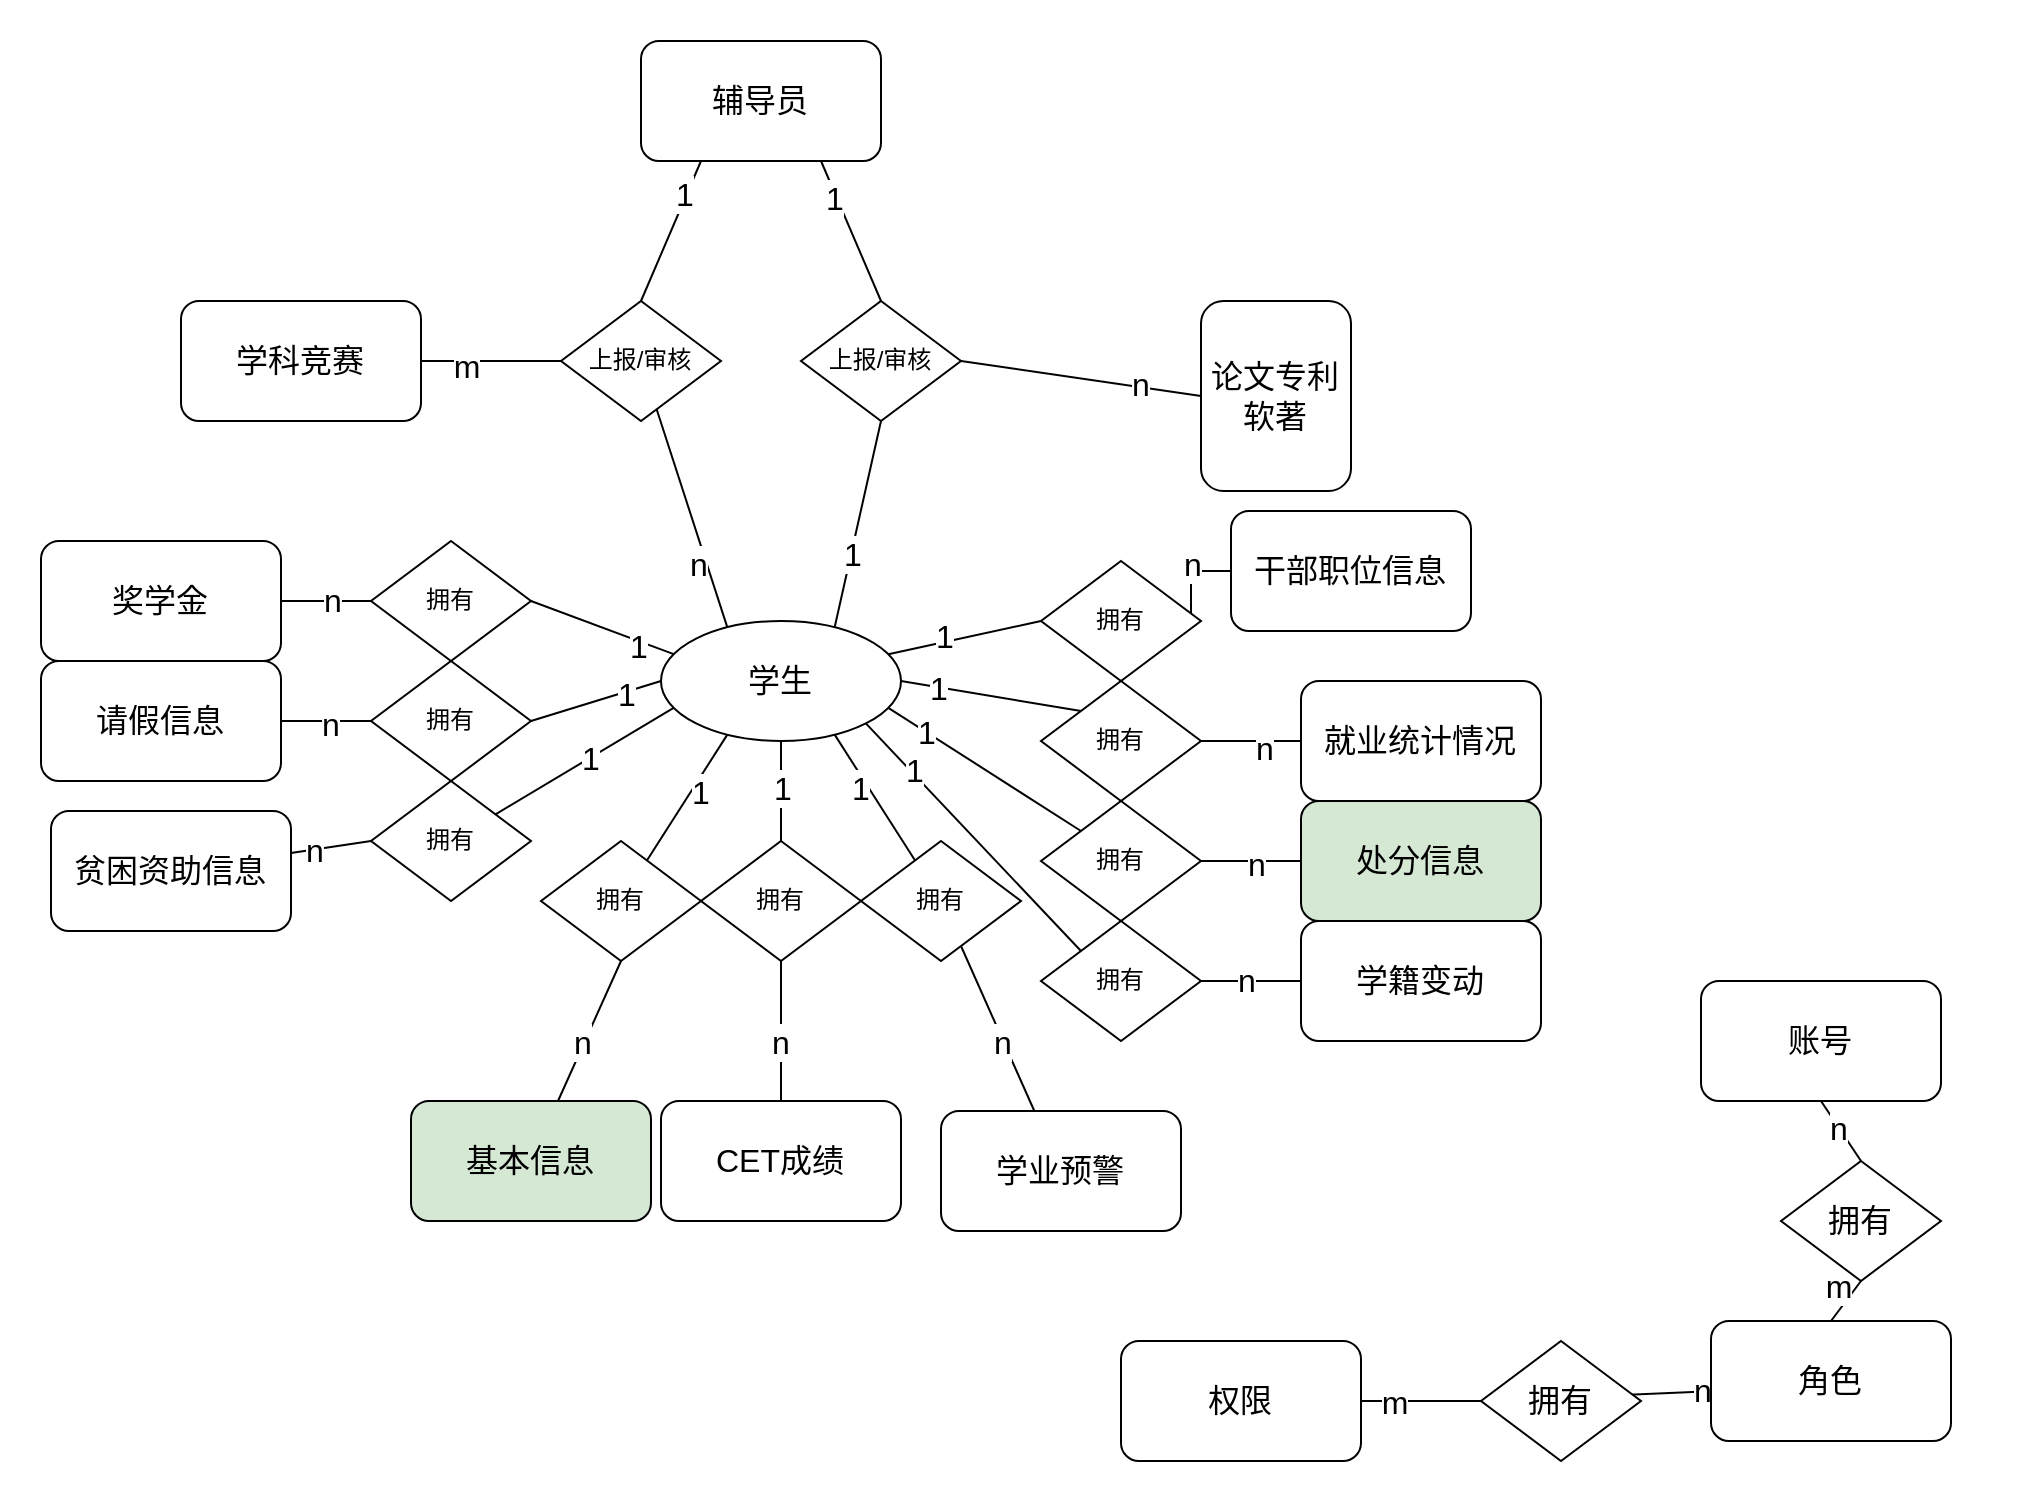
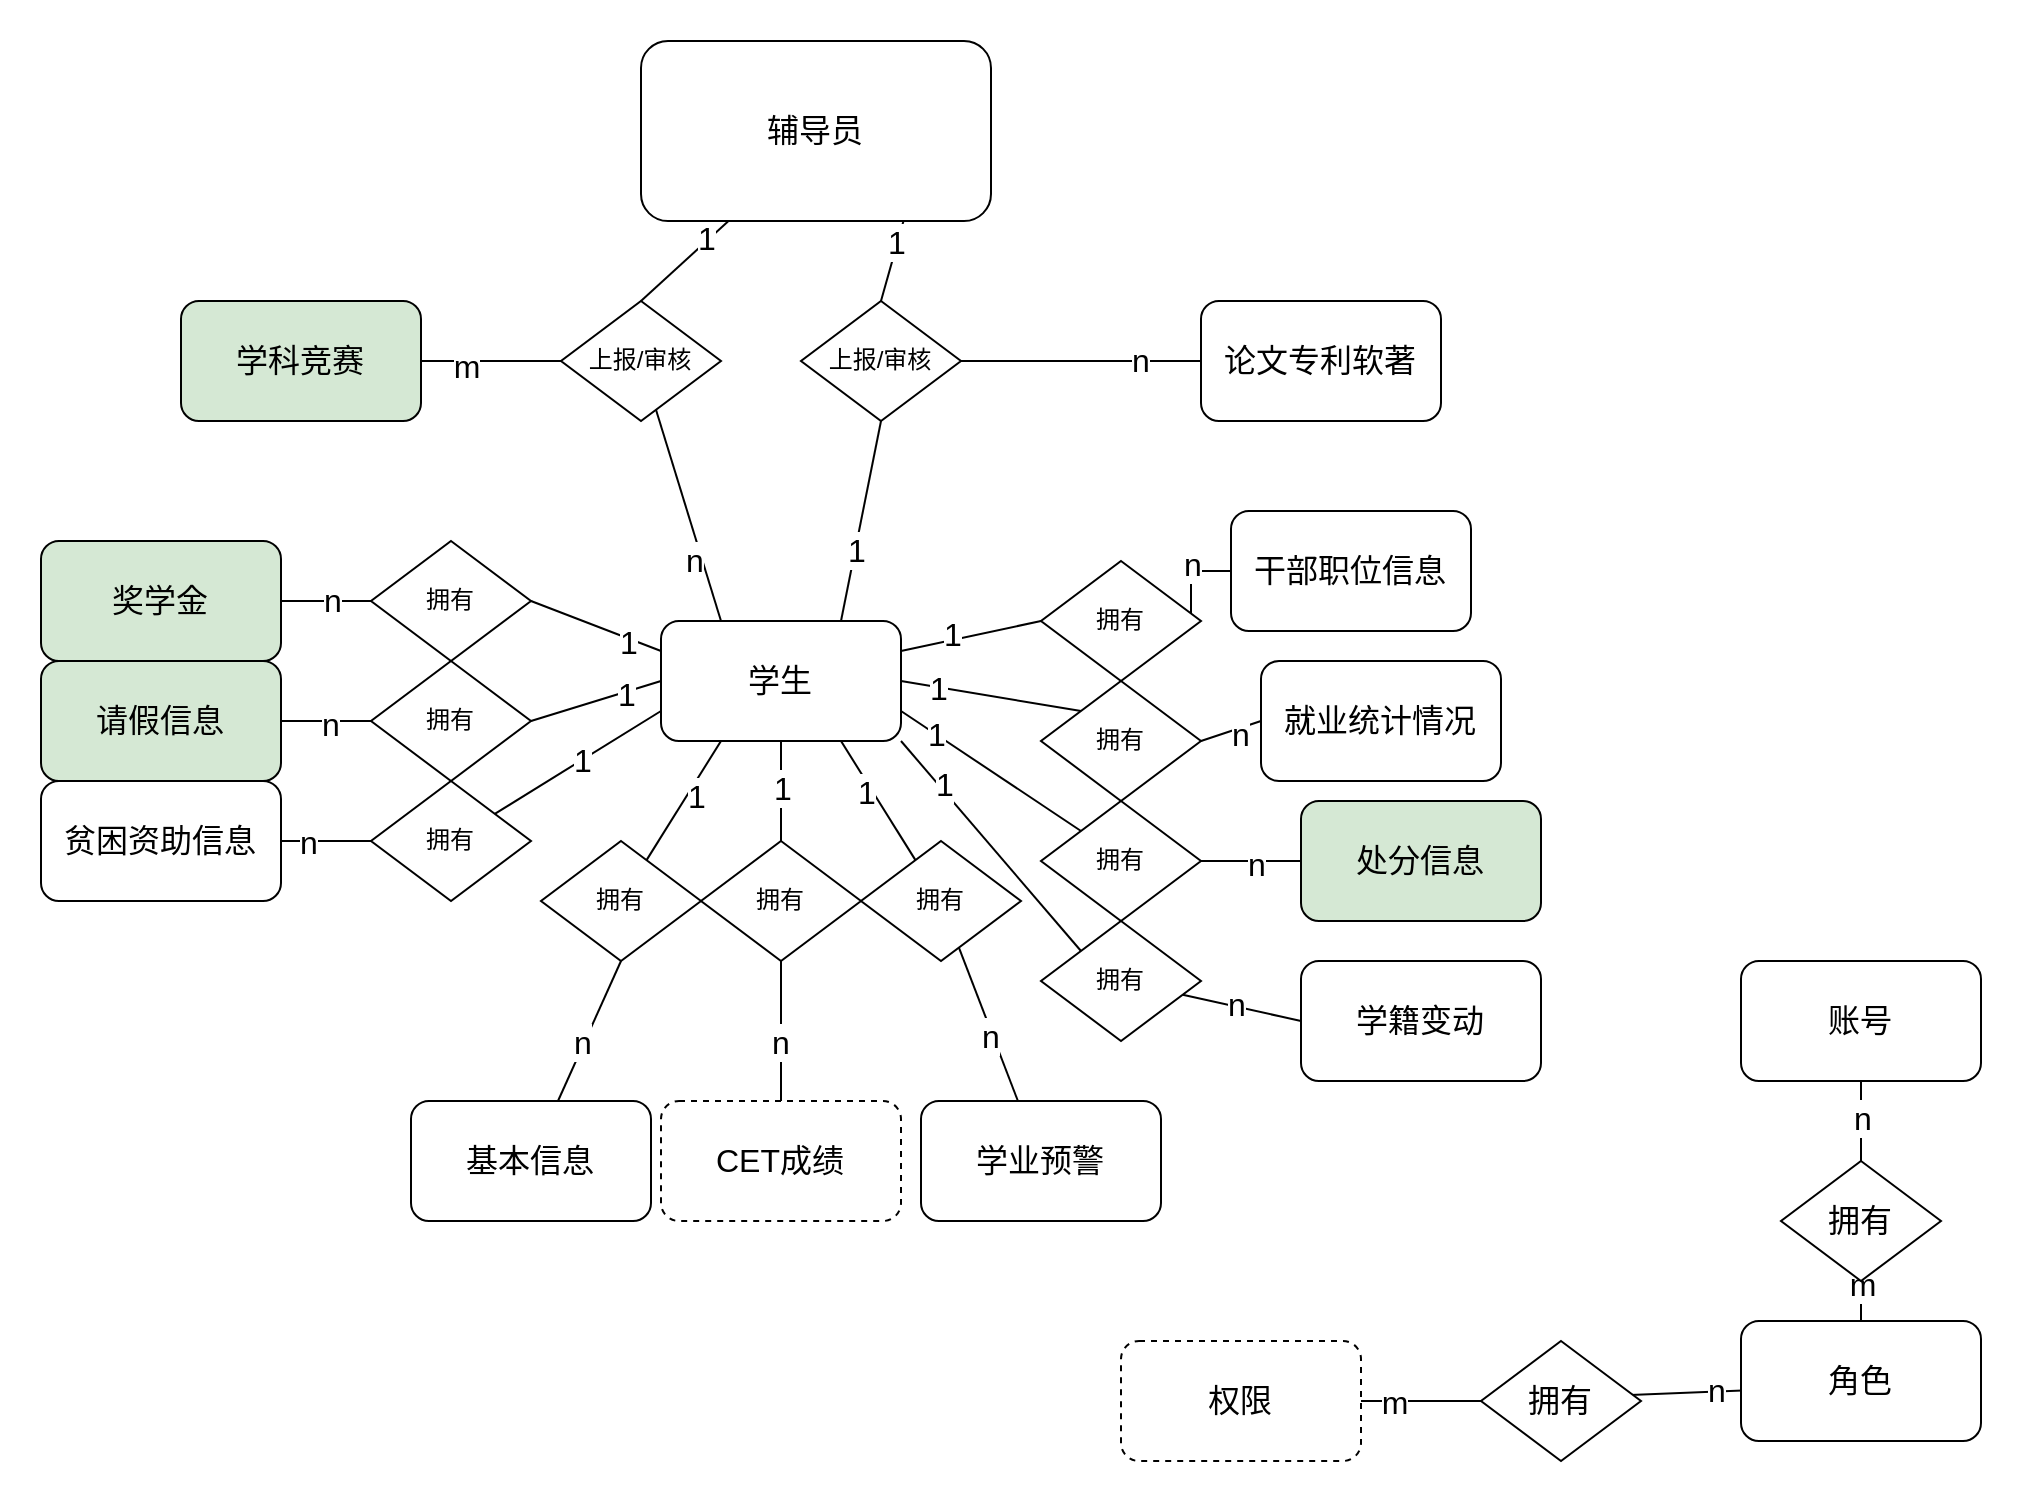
(761, 101) -> (816, 131)
(301, 361) -> (301, 361)
(1276, 396) -> (1321, 361)
(161, 601) -> (161, 601)
(781, 681) -> (781, 681)
(161, 721) -> (161, 721)
(1421, 741) -> (1381, 721)
(171, 871) -> (161, 841)
(1421, 981) -> (1421, 1021)
(1821, 1041) -> (1861, 1021)
(531, 1161) -> (531, 1161)
(781, 1161) -> (781, 1161)
(1061, 1171) -> (1041, 1161)
(1831, 1381) -> (1861, 1381)
(1241, 1401) -> (1241, 1401)
